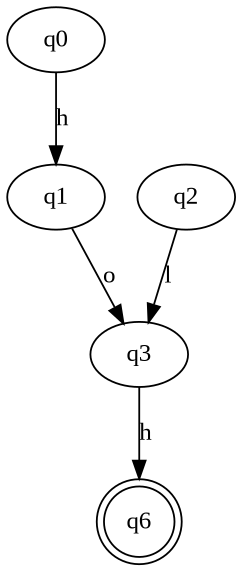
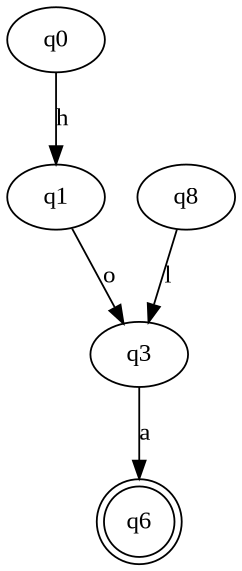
(186, 197) -> (186, 197)
(146, 433) -> (146, 433)
